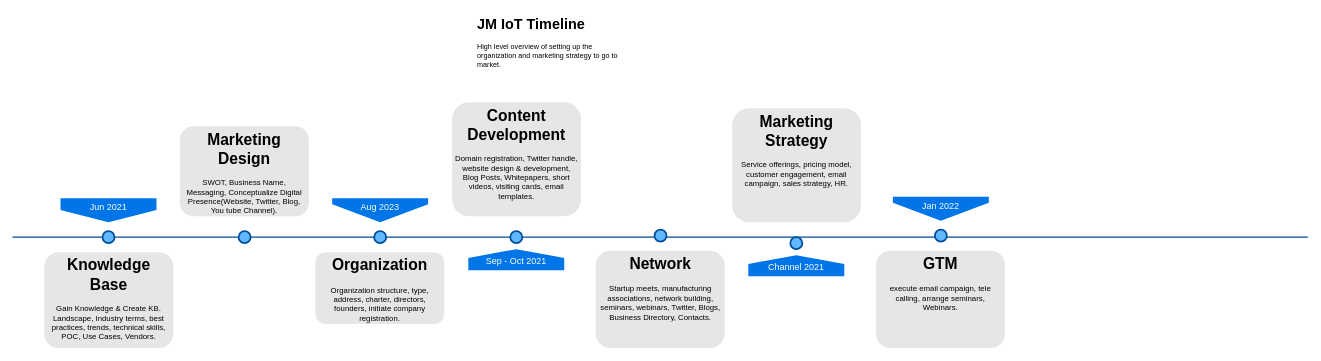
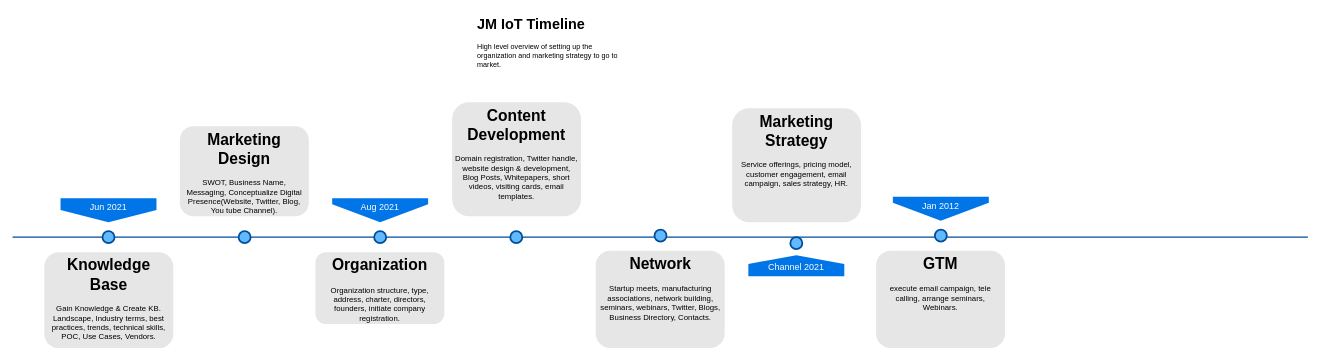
(941, 207) -> (941, 207)
(380, 208) -> (380, 208)
(516, 260) -> none
